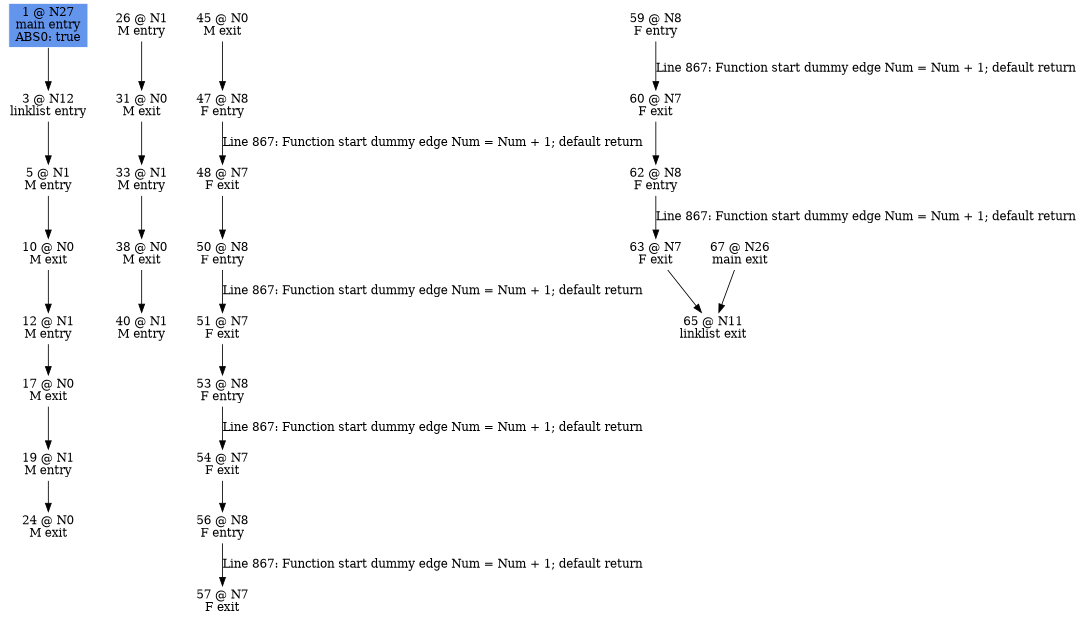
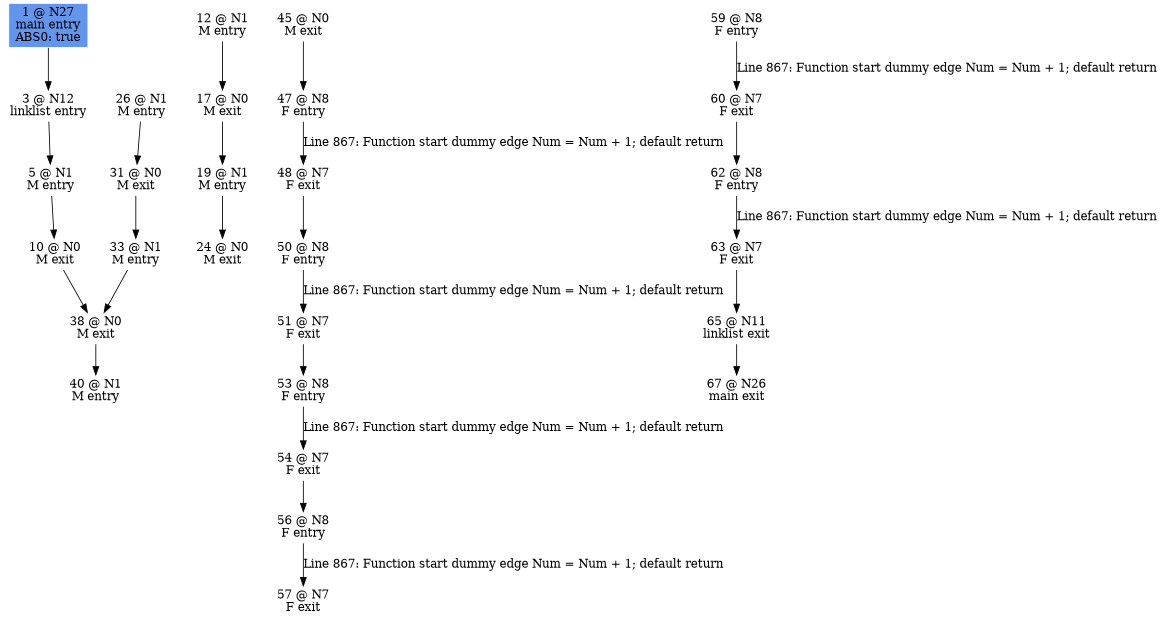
(48, 287) -> (73, 288)
(728, 287) -> (737, 355)
